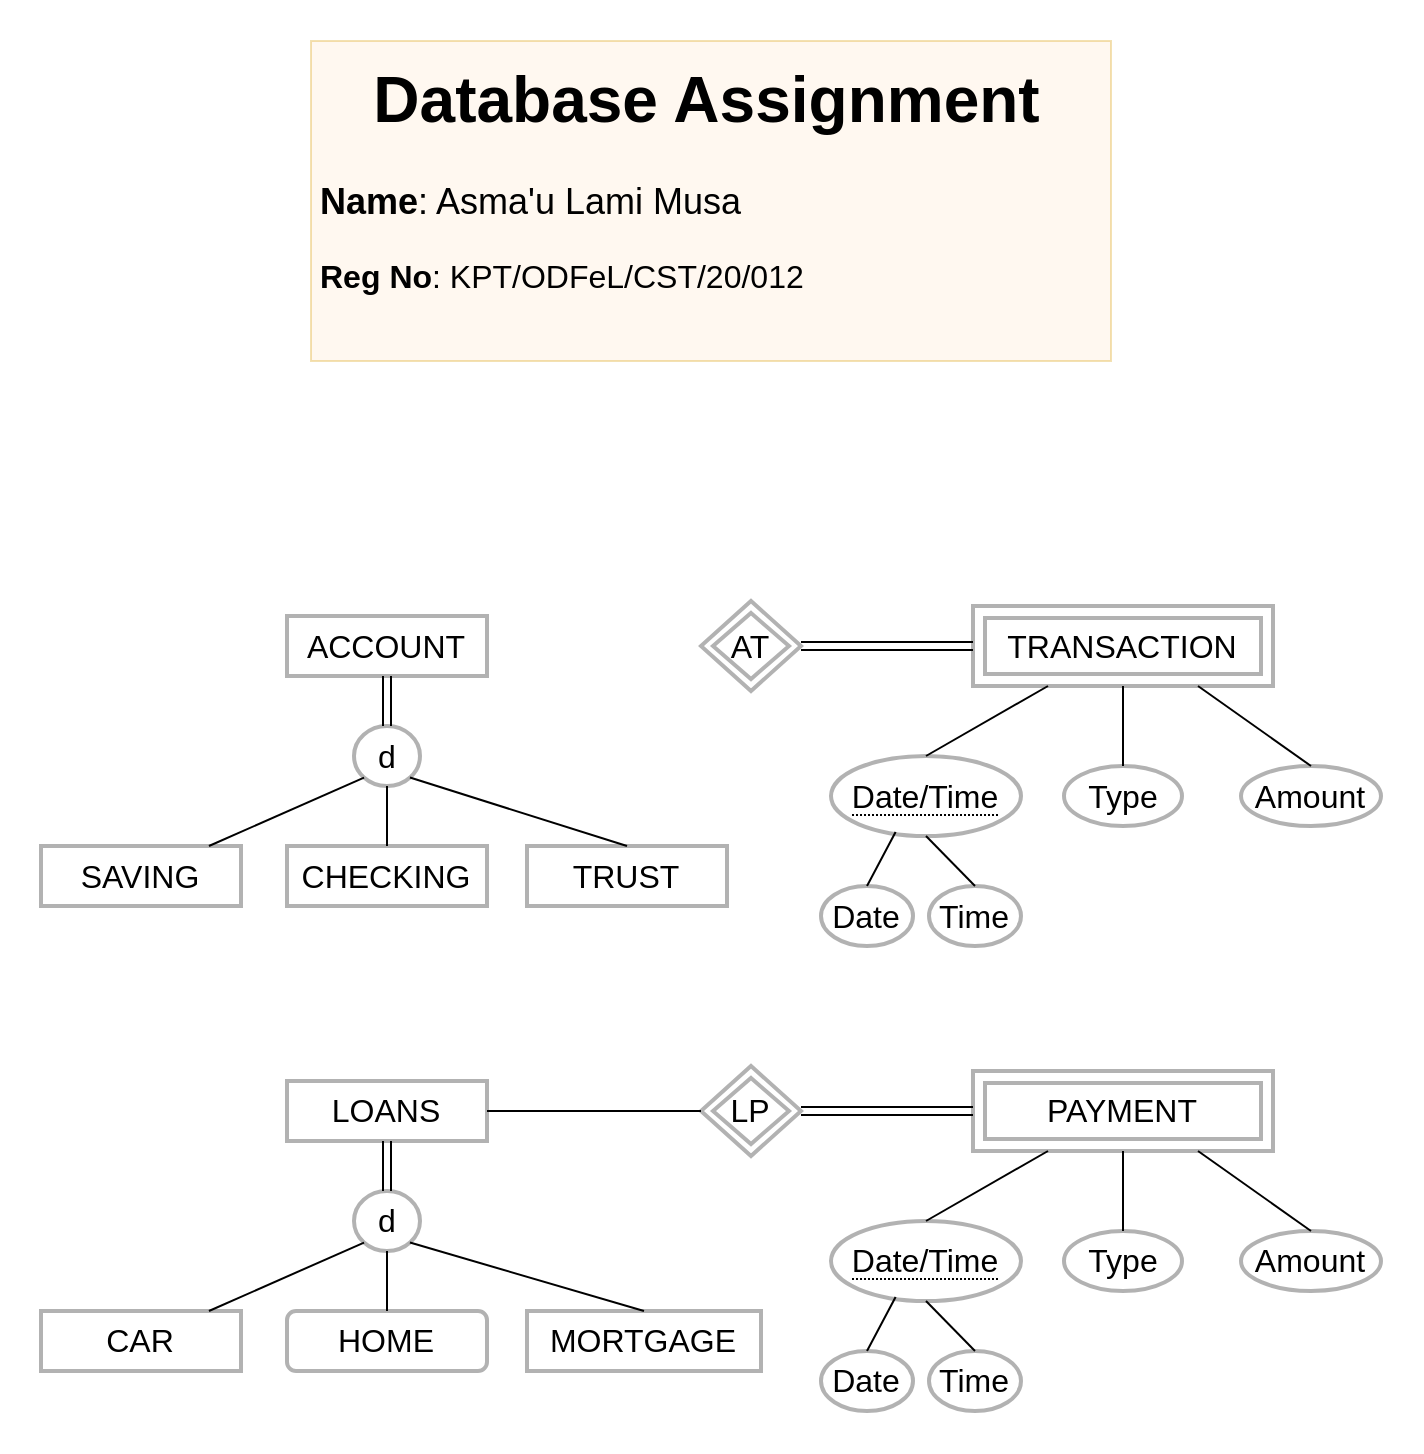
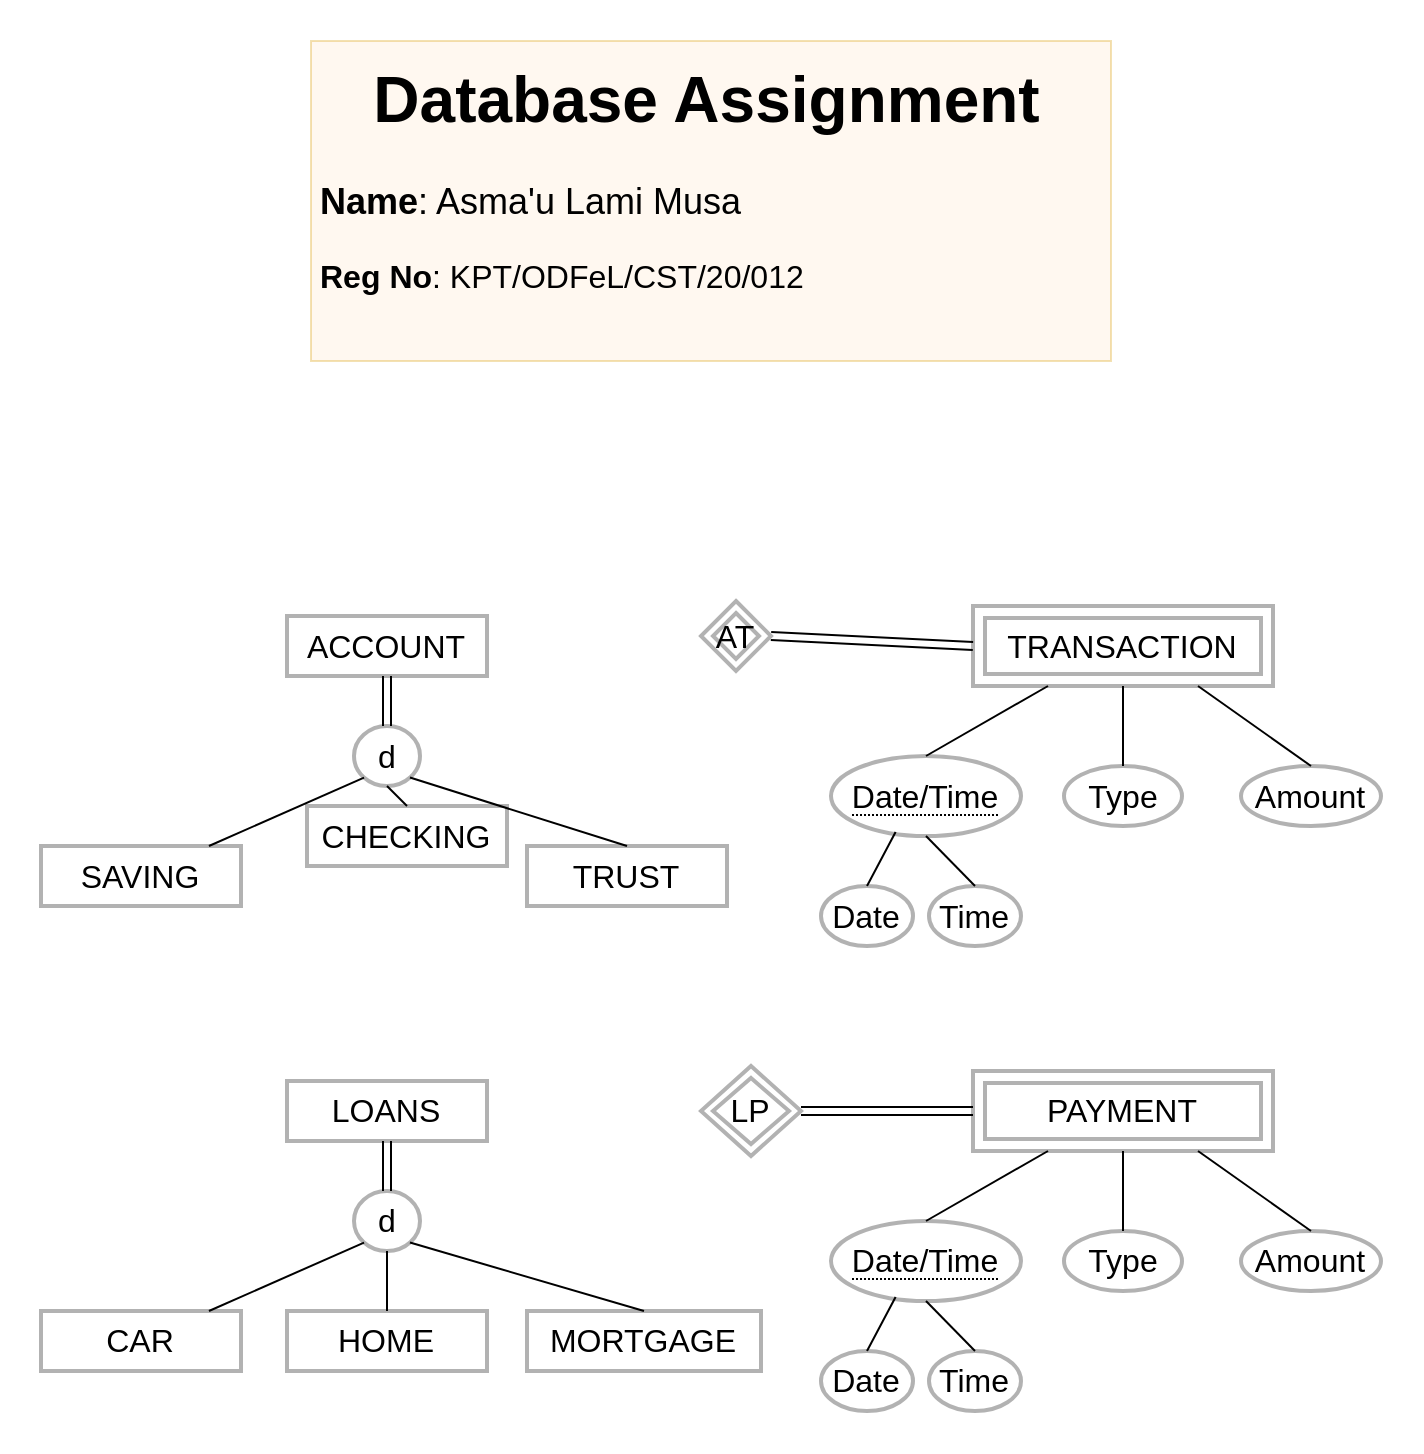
(751, 646) -> (736, 636)
(387, 876) -> (407, 836)
(594, 1111) -> none
(387, 1341) -> (387, 1341)
